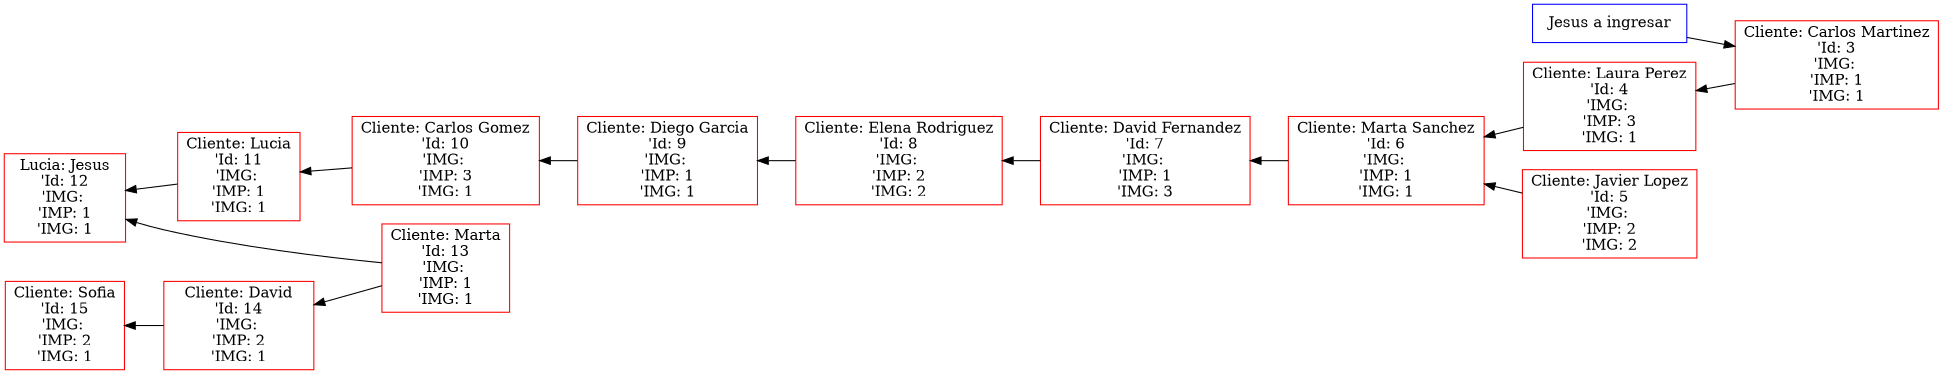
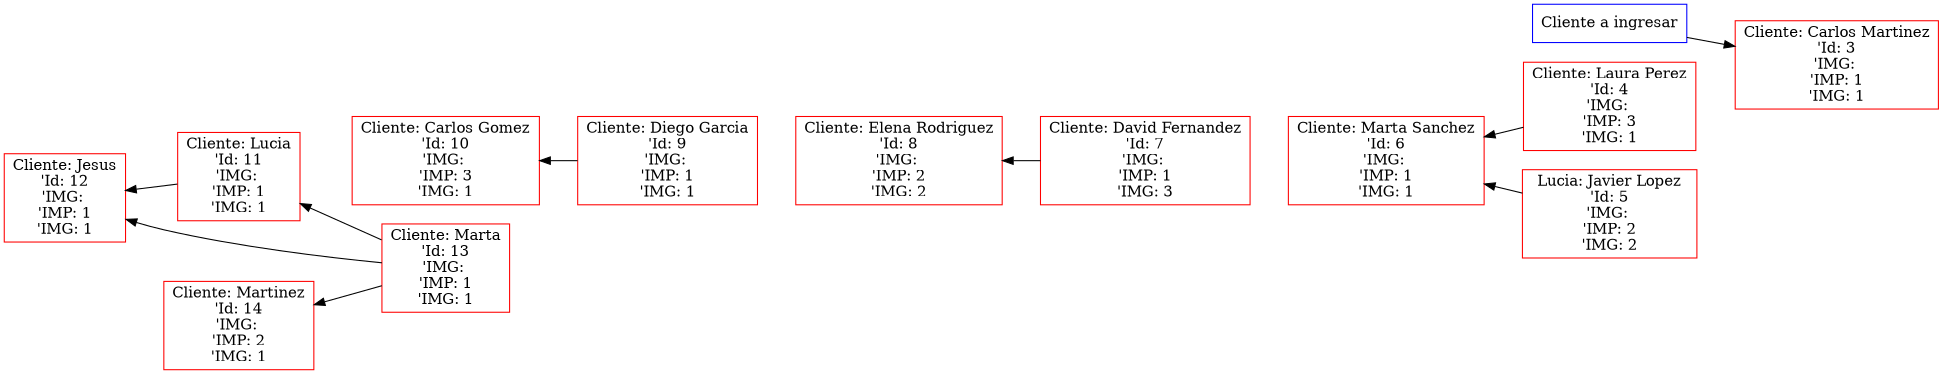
(1610, 23) -> (1610, 23)
(1721, 86) -> none
(782, 161) -> none
(1275, 161) -> none
(332, 169) -> (346, 224)
(65, 198) -> (65, 198)
(1610, 214) -> (1610, 214)
(65, 326) -> none
(239, 326) -> (239, 326)
